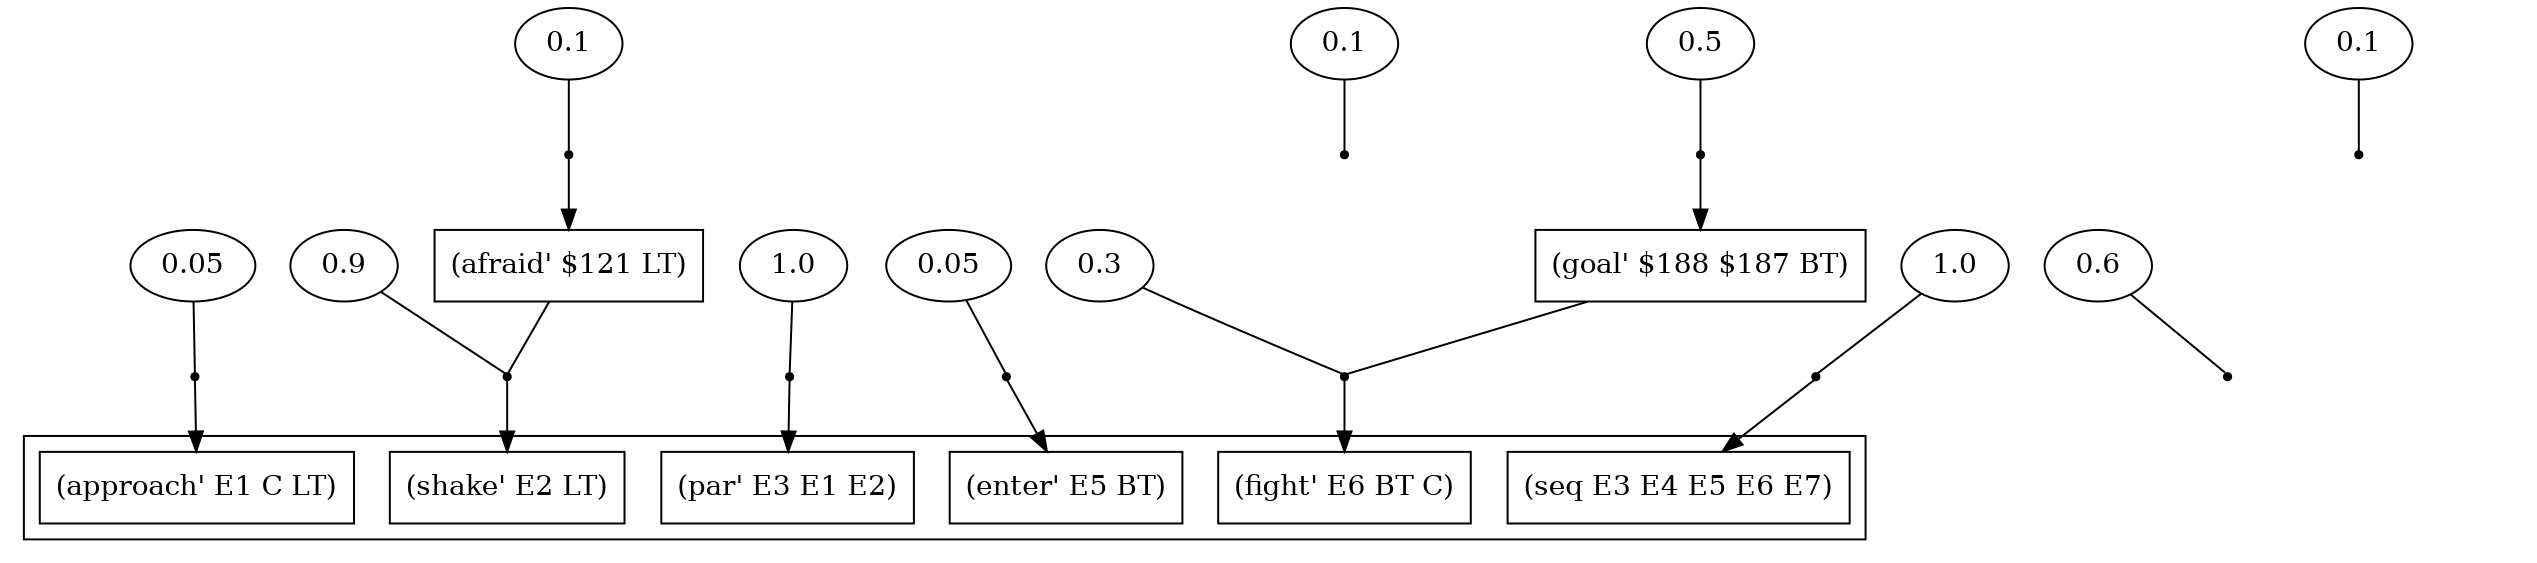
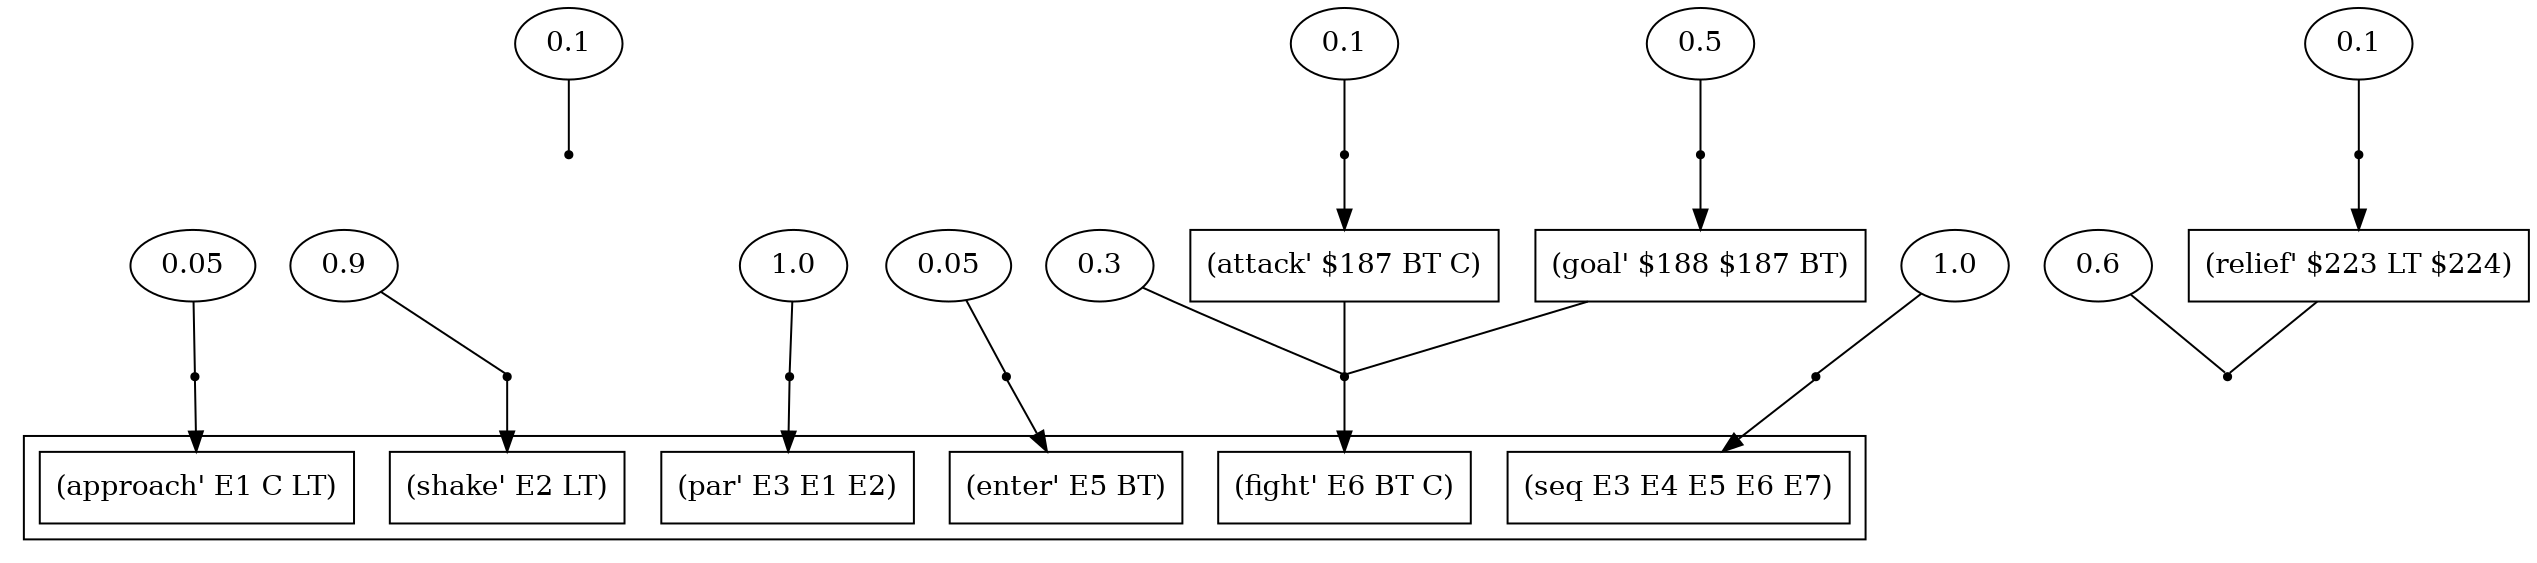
(569, 266) -> none
none -> (1344, 266)
none -> (2359, 266)
